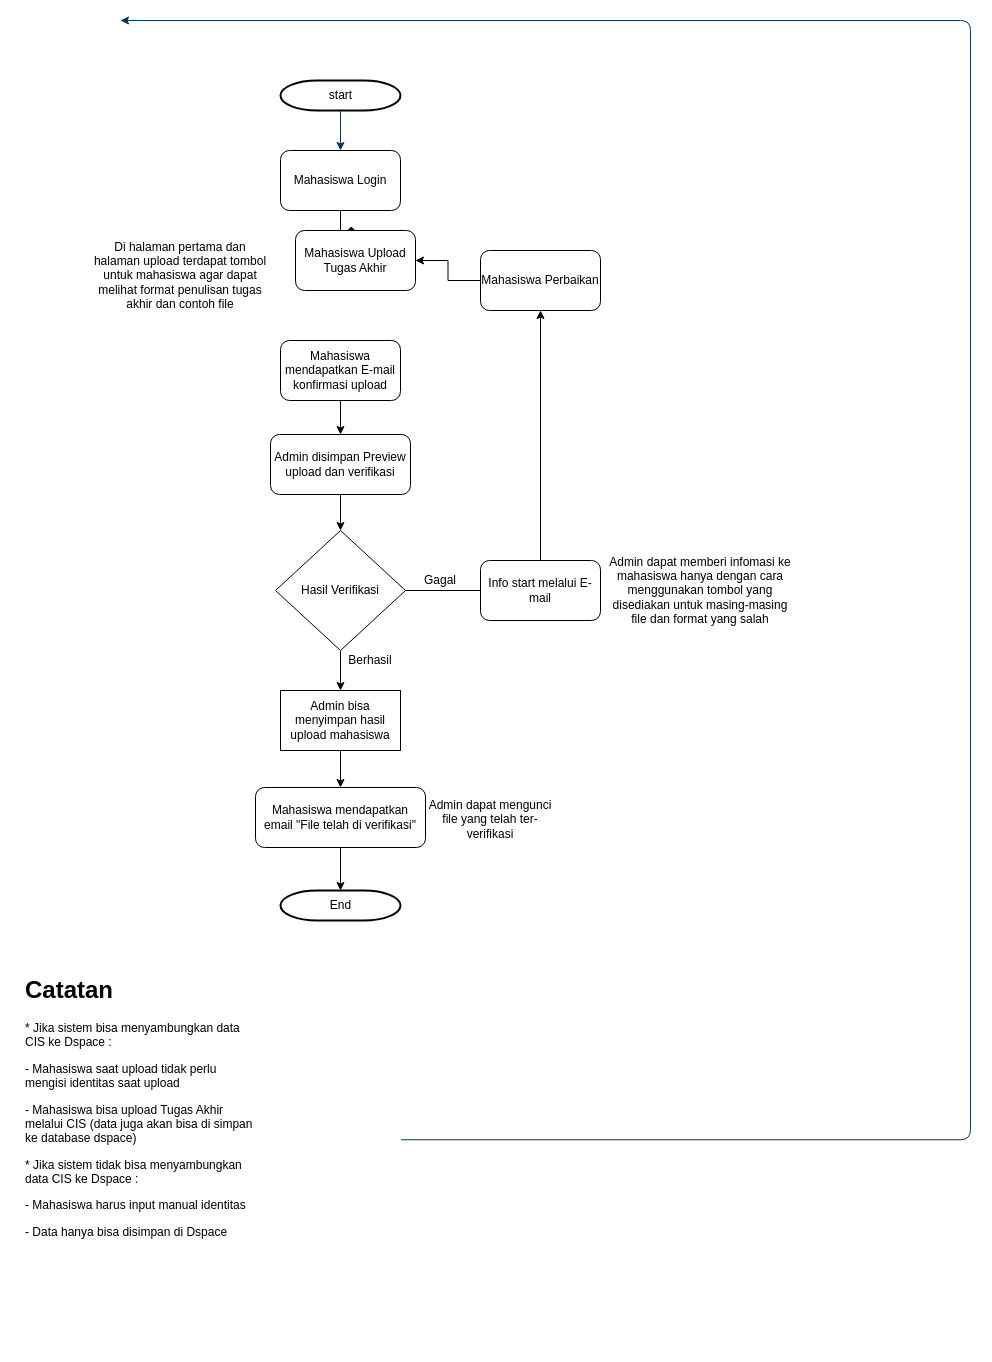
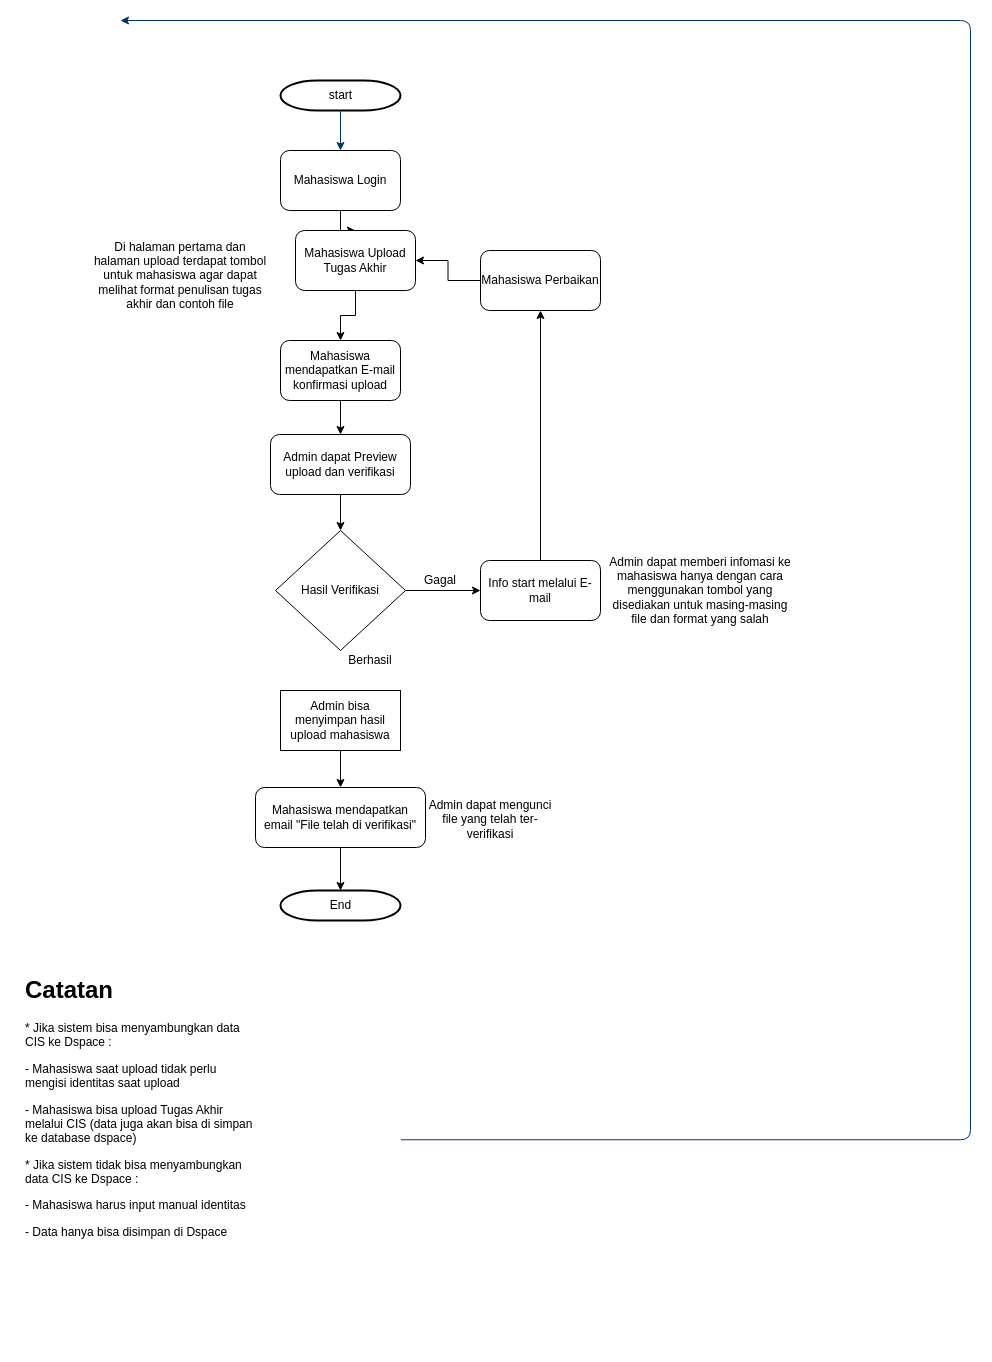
(347, 231) -> (347, 231)
none -> (352, 316)
(341, 465) -> (341, 465)
(475, 591) -> (472, 591)
(341, 667) -> none
